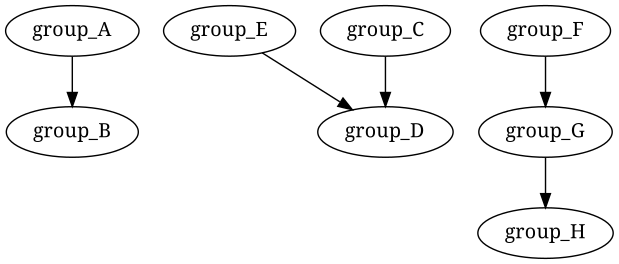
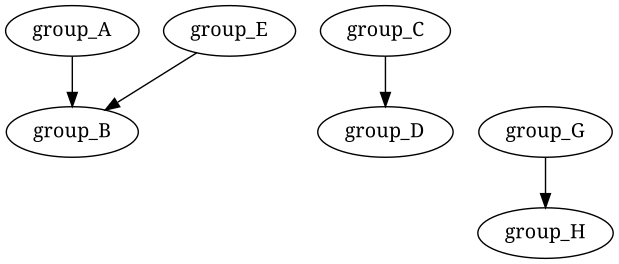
(546, 31) -> none
(301, 77) -> (157, 78)
